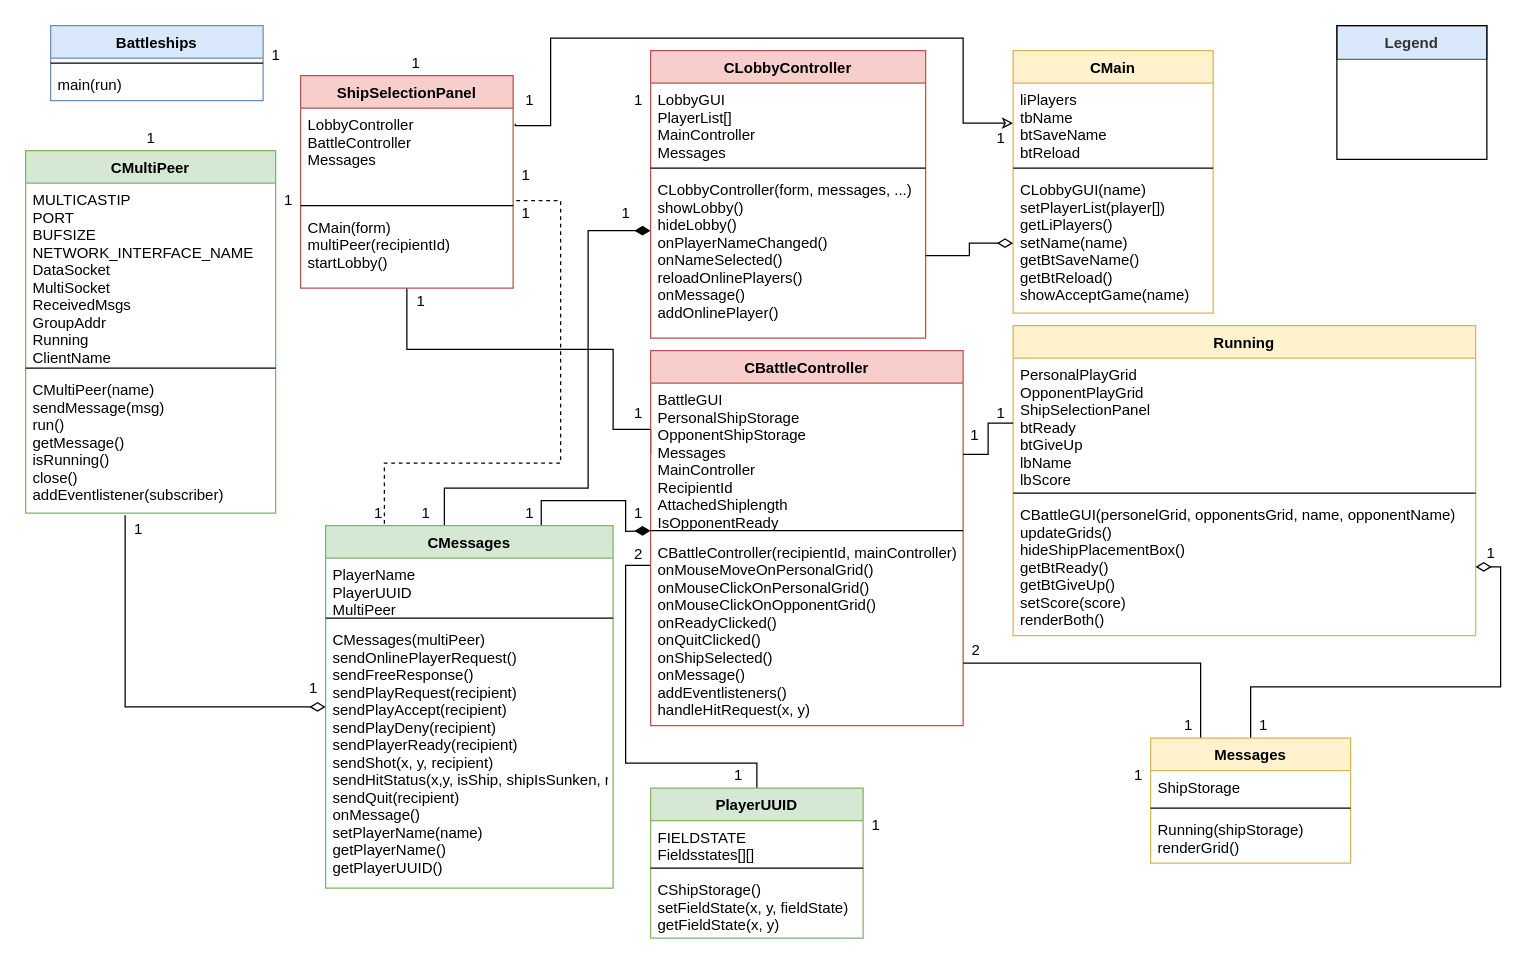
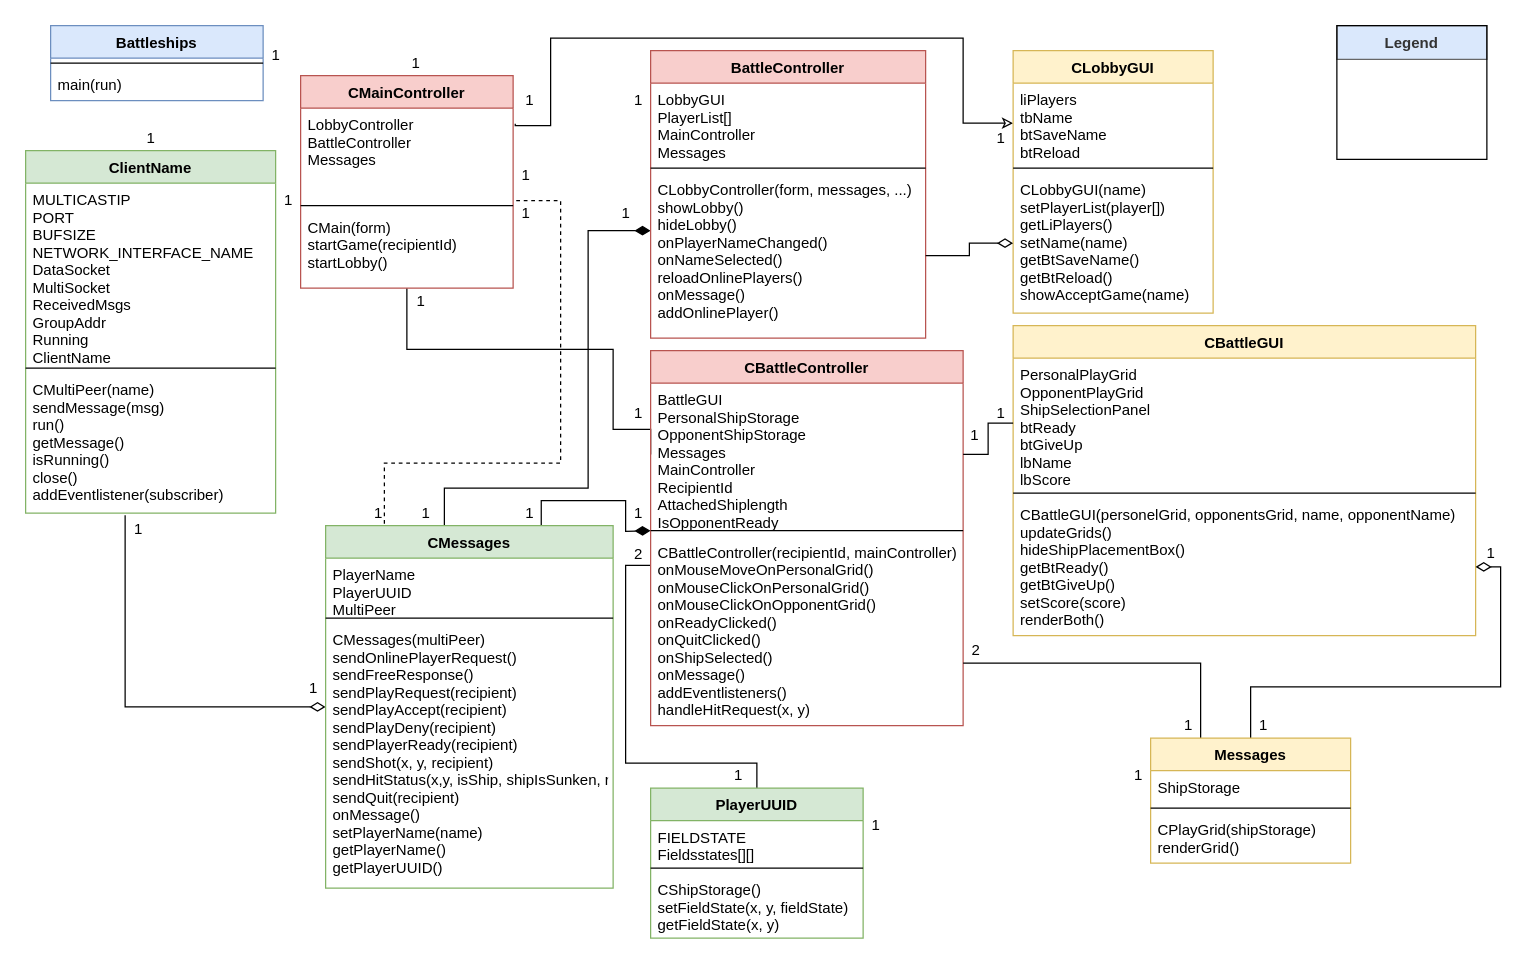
(788, 68) -> (788, 68)
(1113, 68) -> (1113, 68)
(406, 93) -> (406, 93)
(150, 168) -> (150, 168)
(352, 228) -> (352, 228)
(1244, 343) -> (1244, 343)
(1238, 830) -> (1244, 830)
